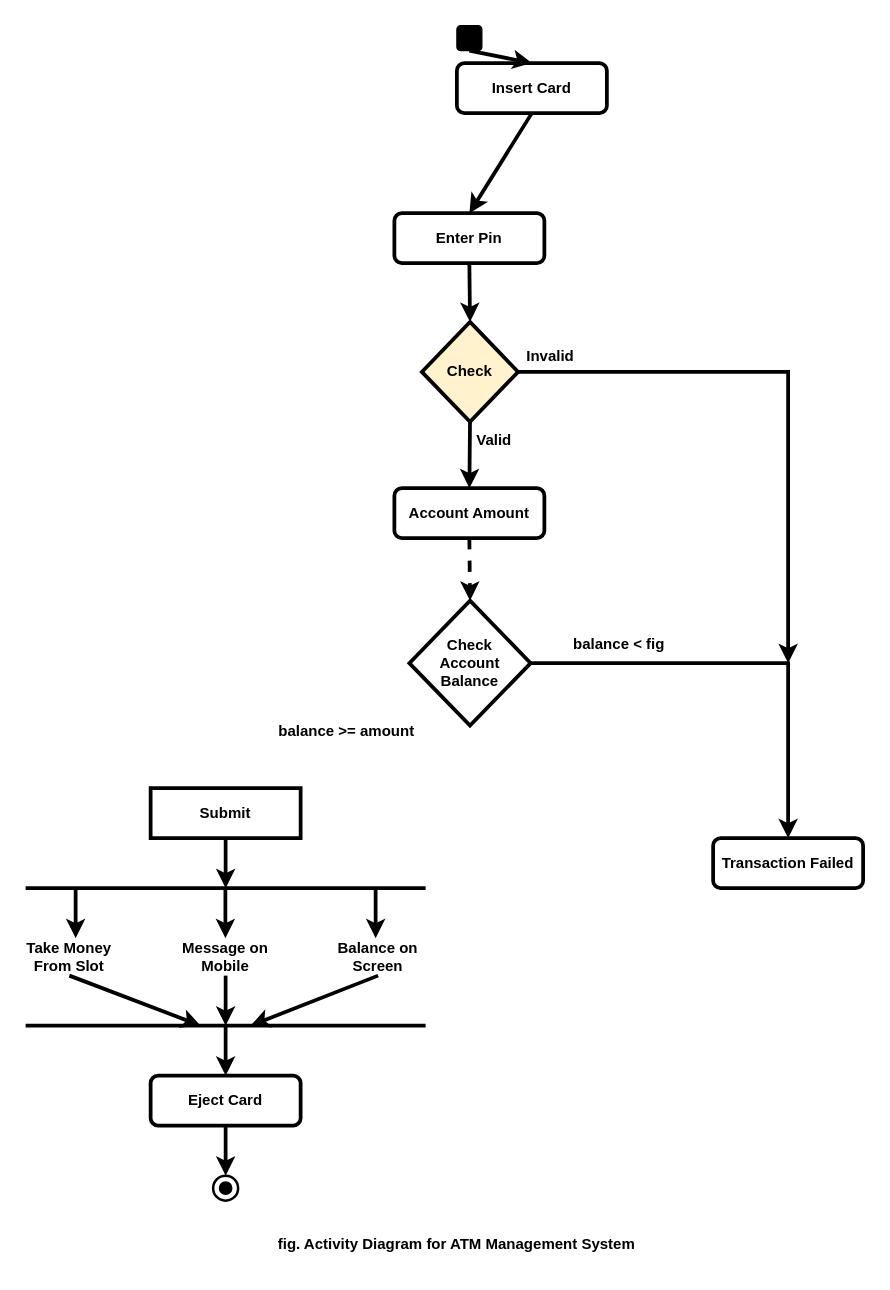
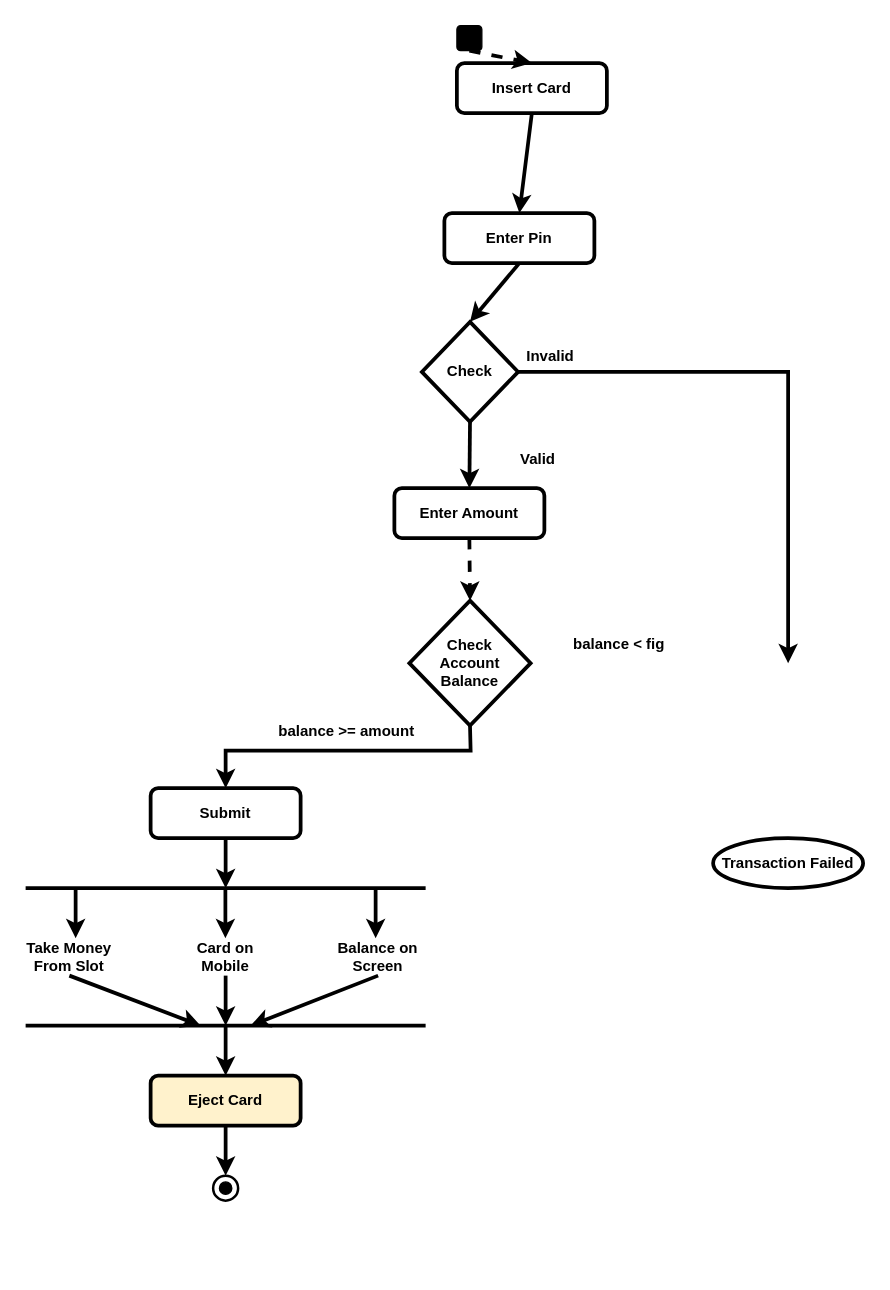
(493, 55) -> (493, 55)
(469, 238) -> (519, 238)
(470, 372) -> (470, 372)
(494, 441) -> (538, 459)
(469, 513) -> (469, 513)
(740, 663) -> none
none -> (349, 751)
(226, 813) -> (226, 813)
(788, 863) -> (788, 863)
(226, 957) -> (226, 957)
(226, 1101) -> (226, 1101)
(457, 1244) -> none
